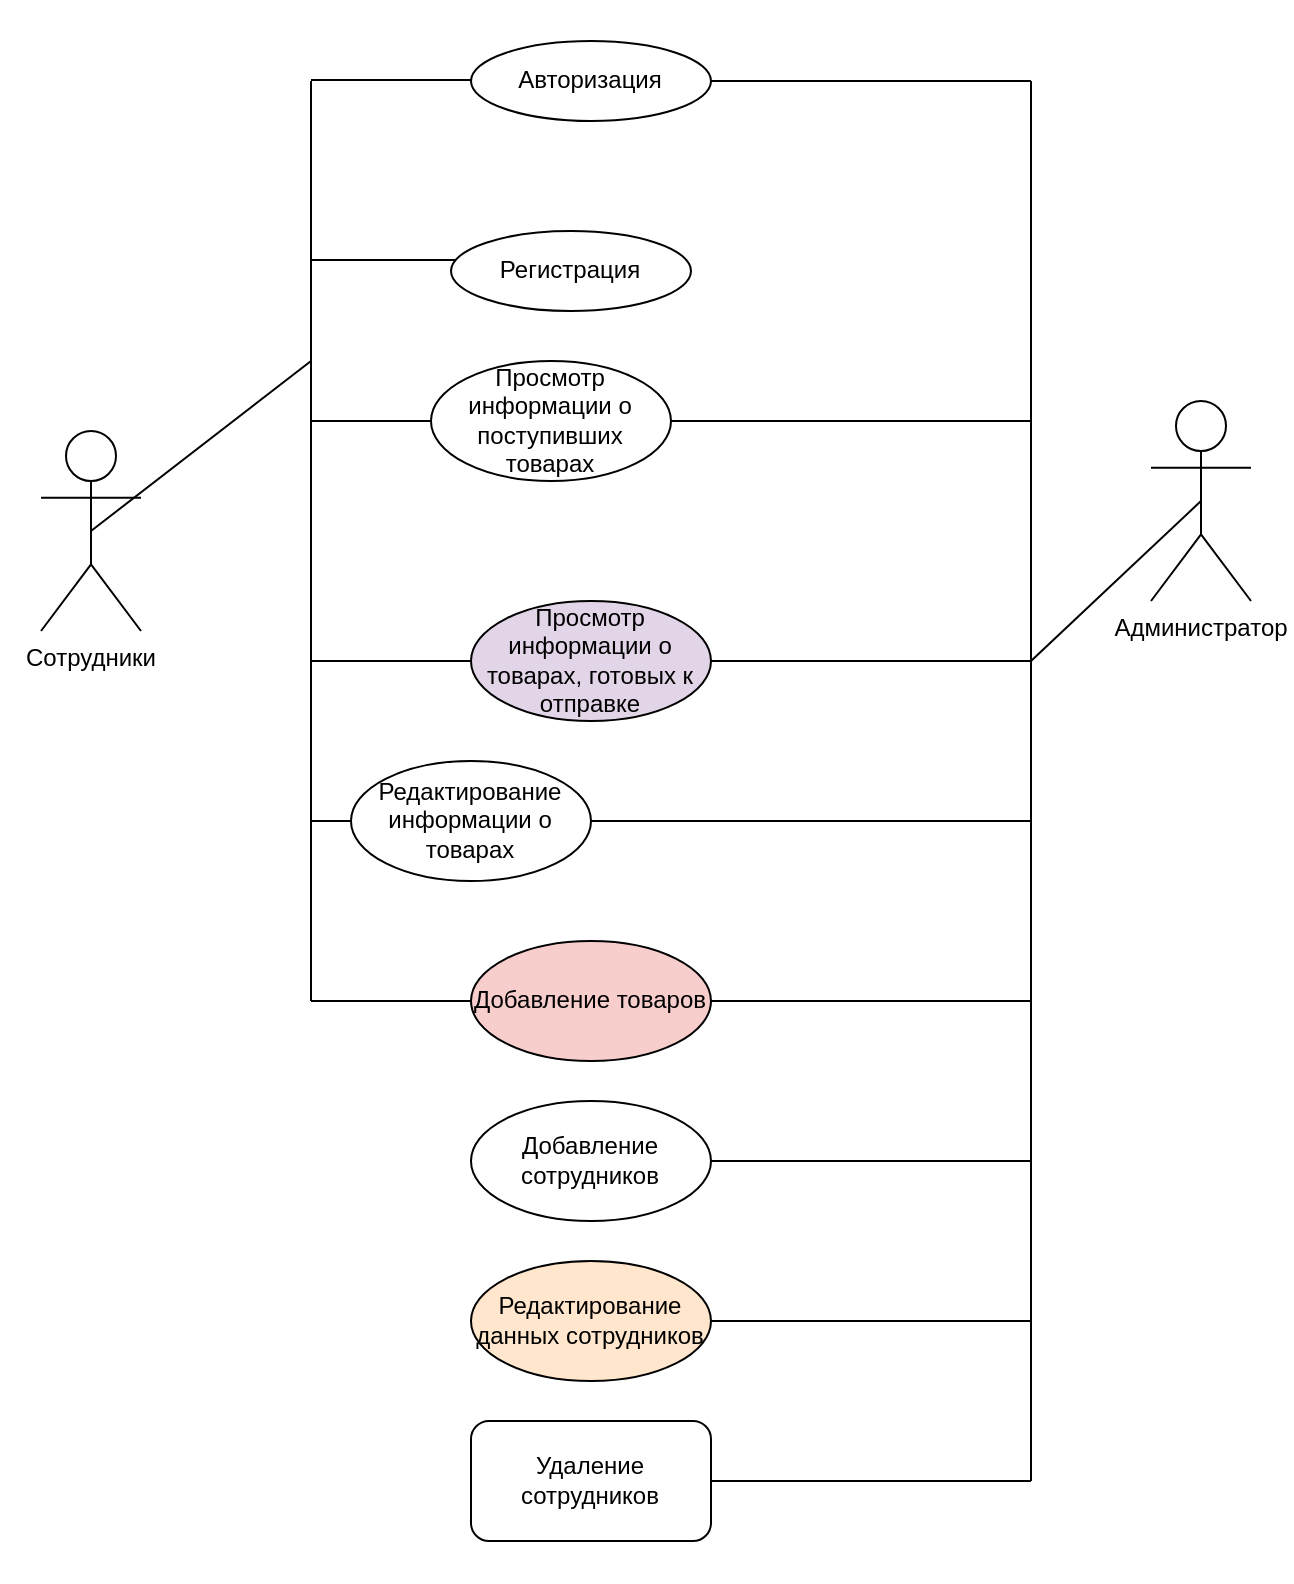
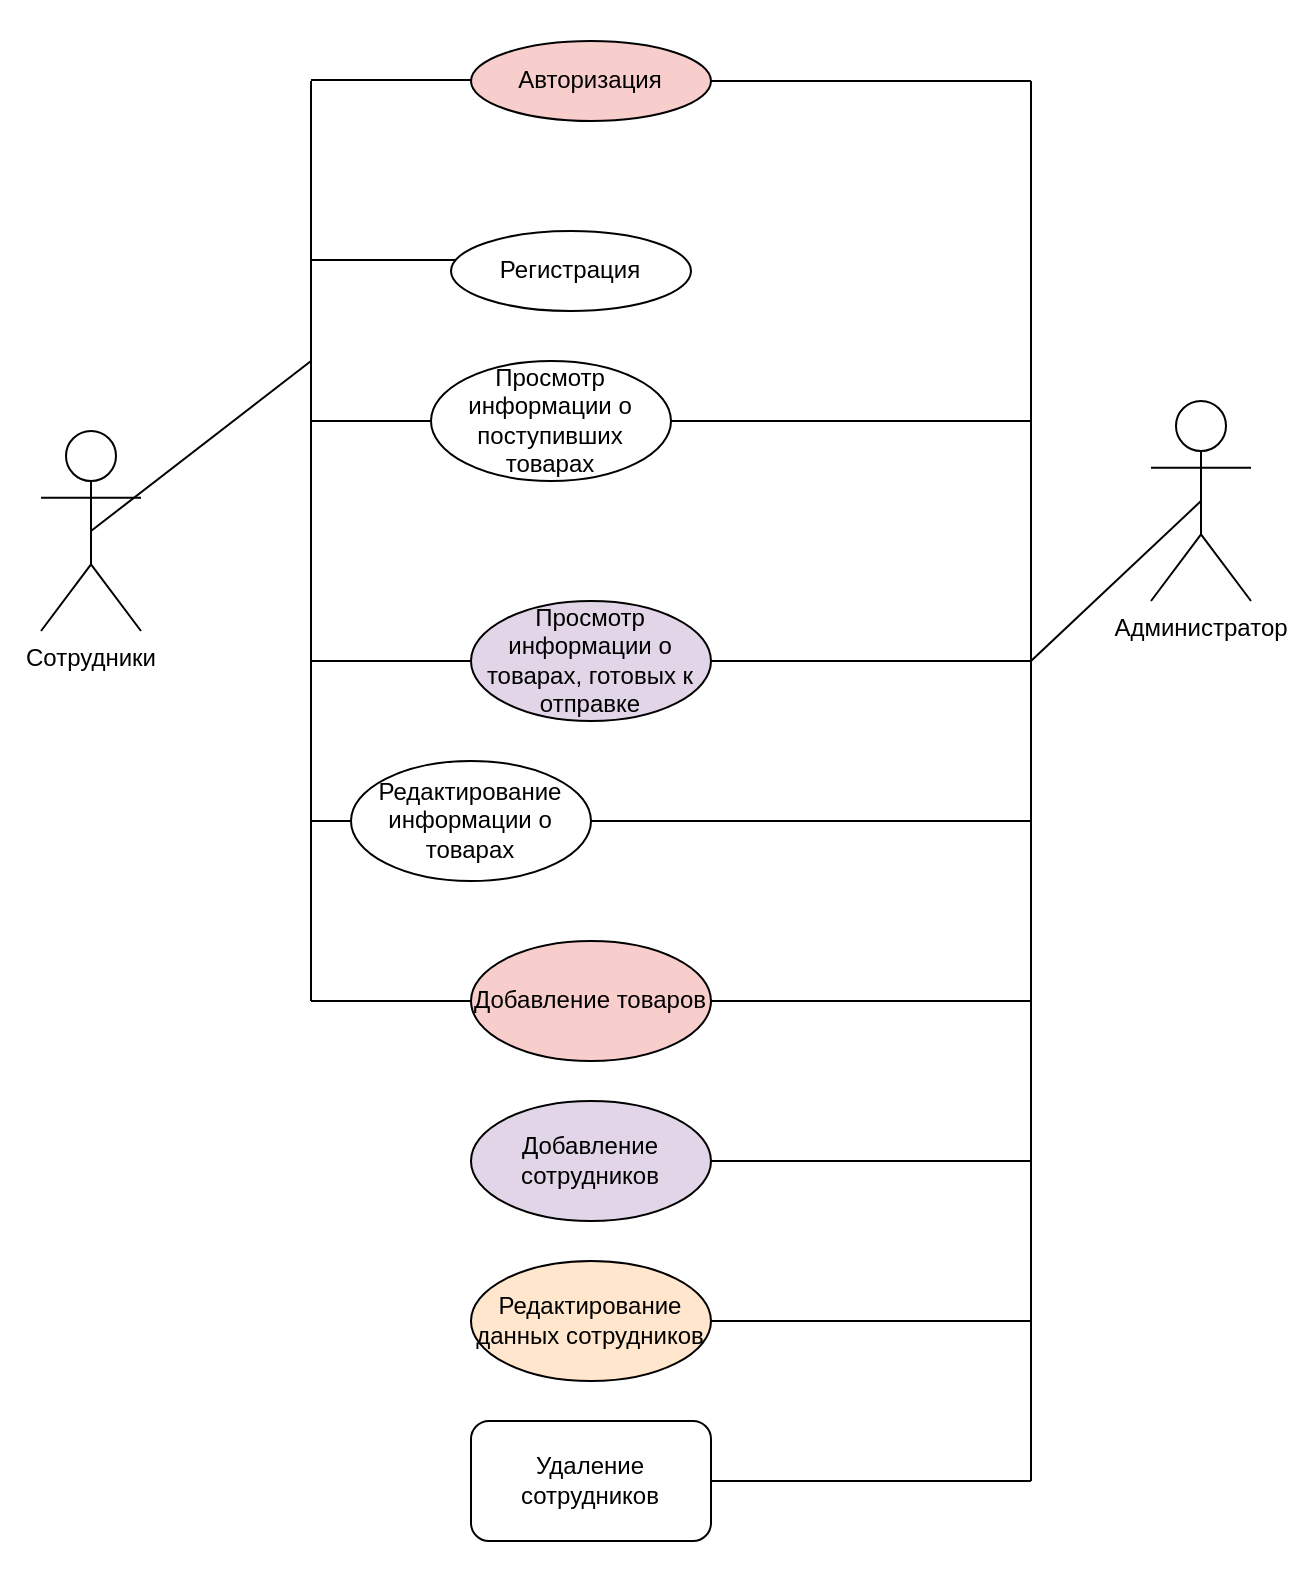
(591, 81) -> (591, 81)
(591, 1161) -> (591, 1161)
